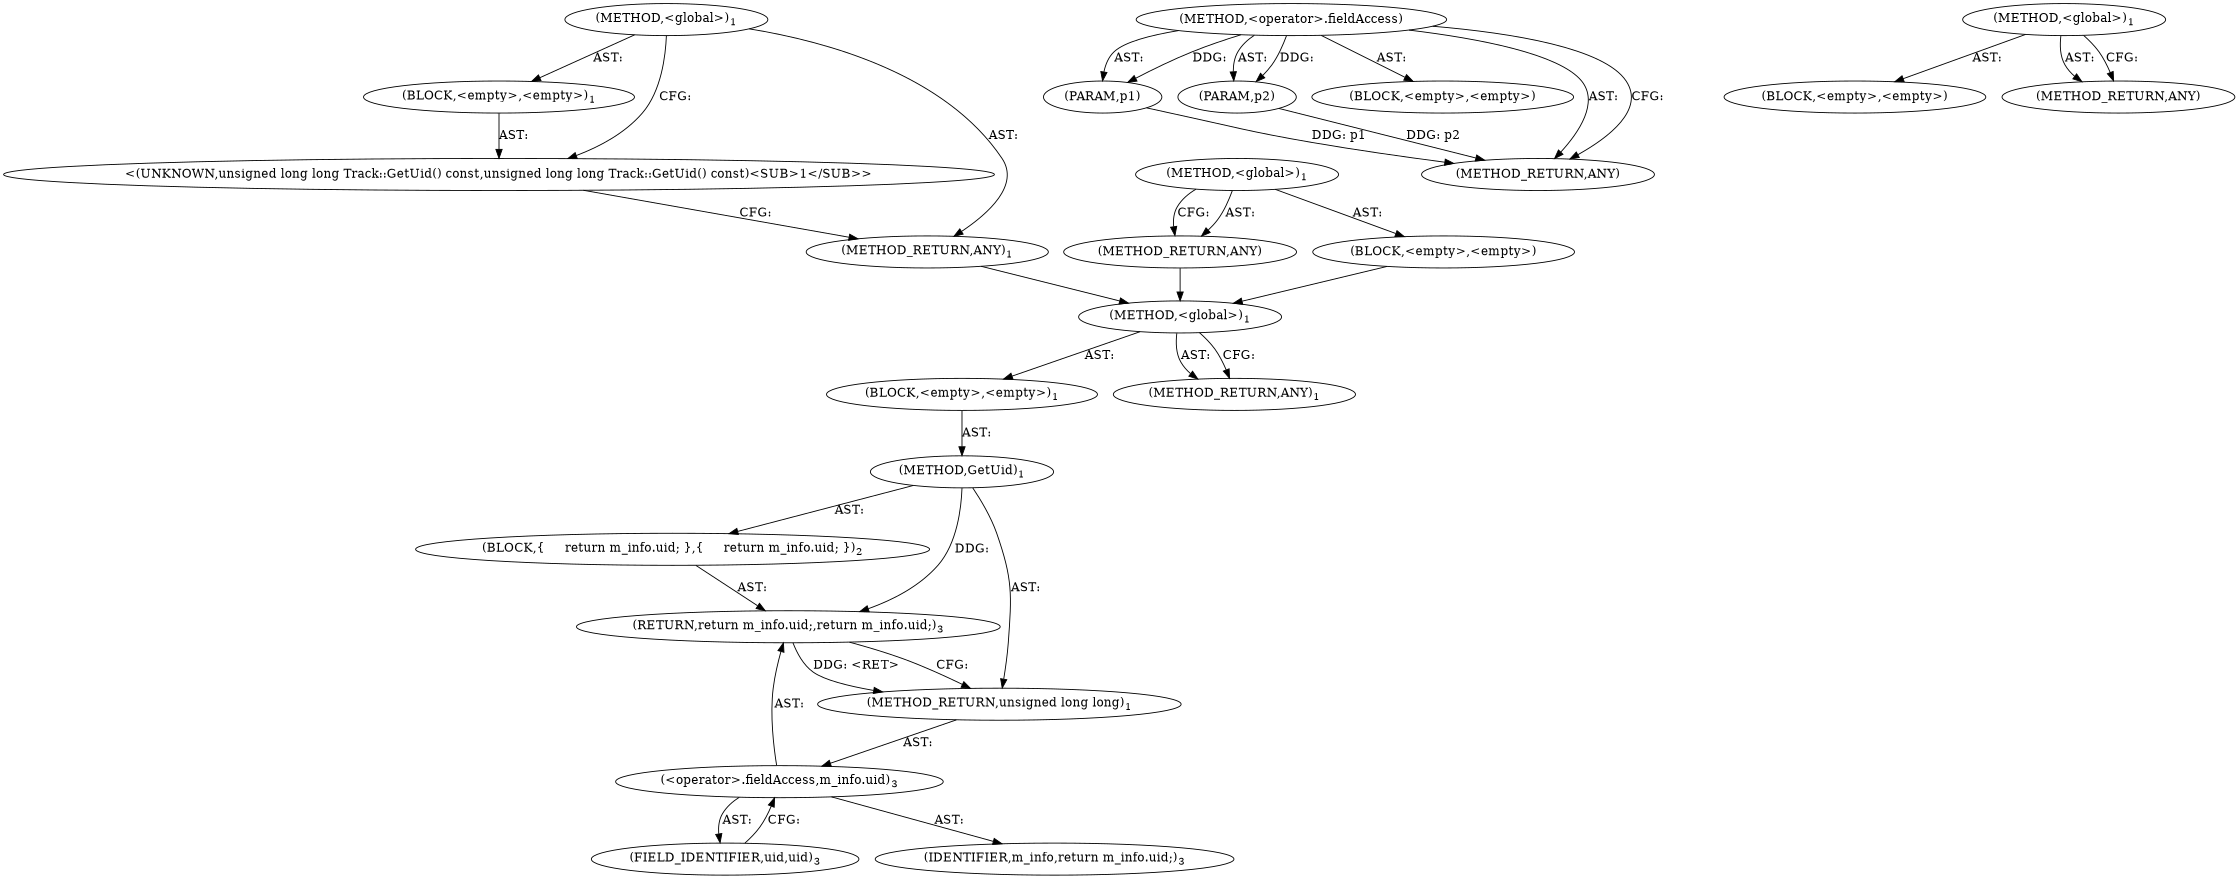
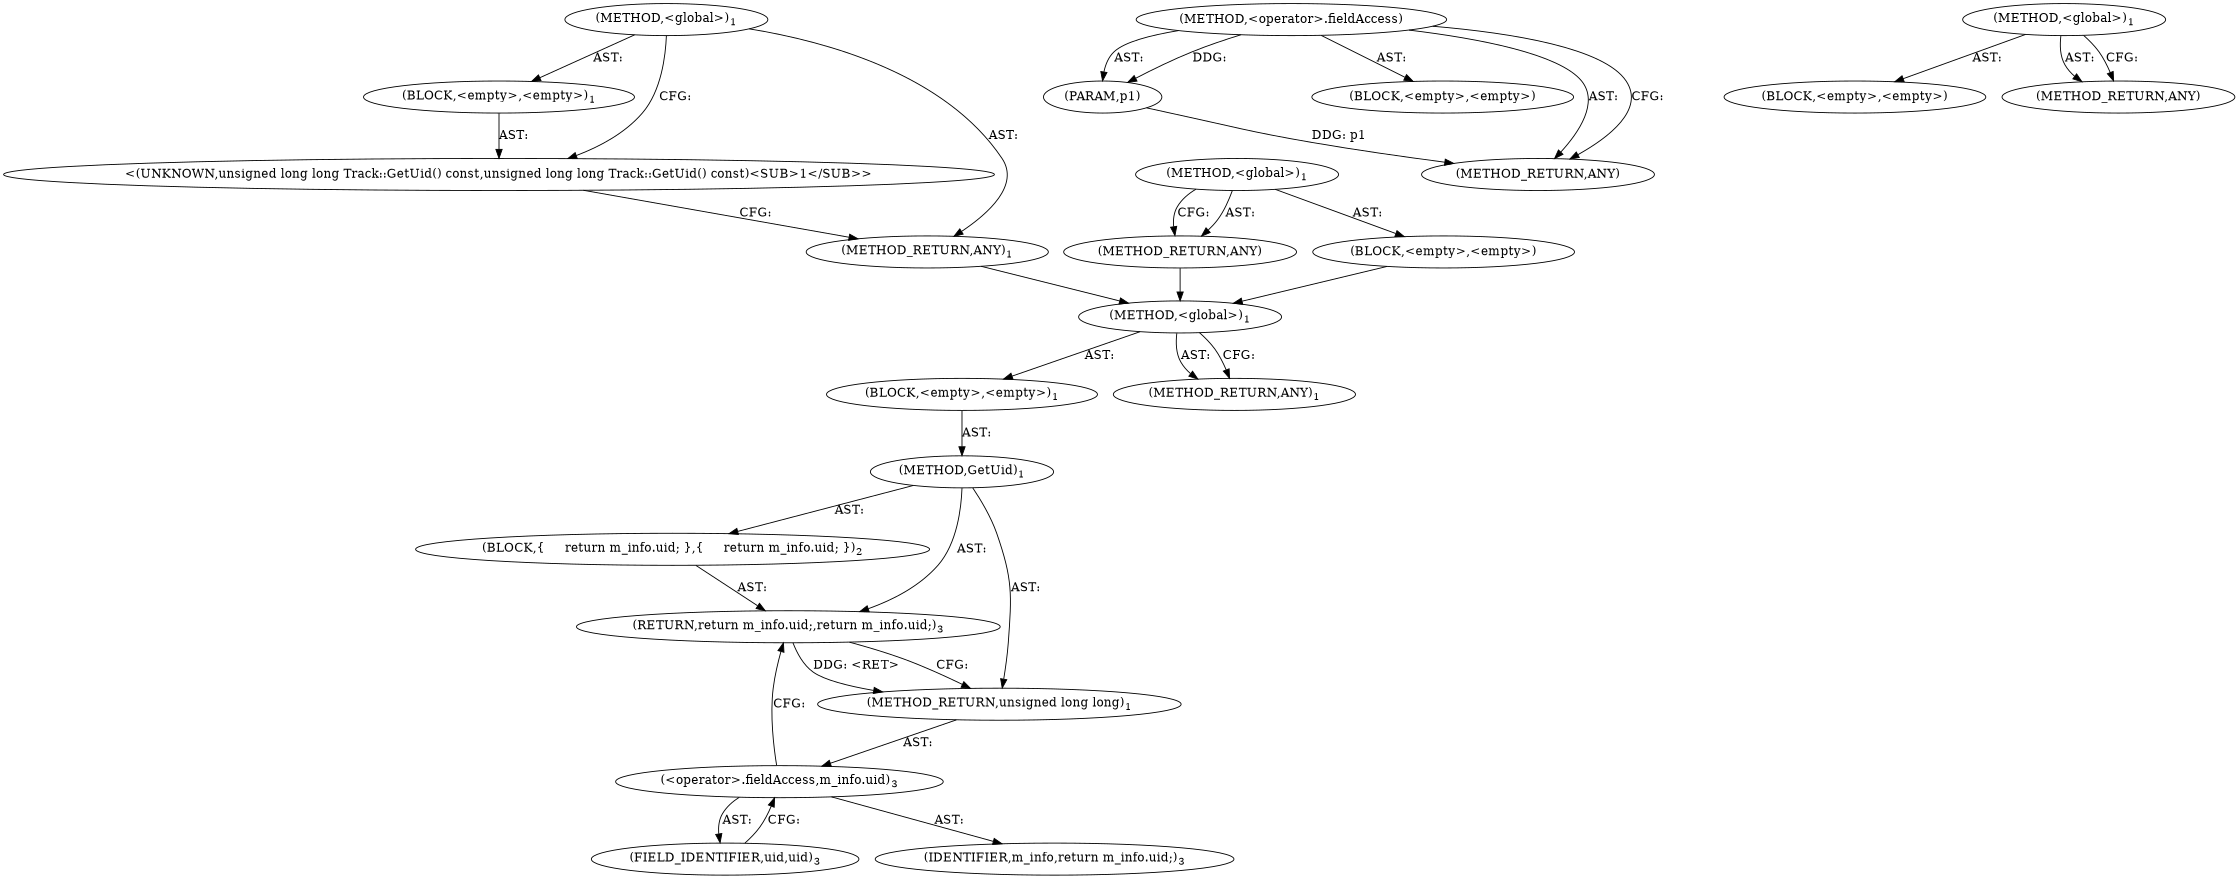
(1237, 97) -> none
(974, 549) -> (974, 549)
(791, 704) -> (791, 704)
